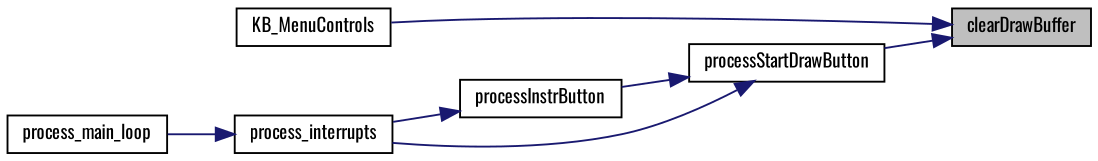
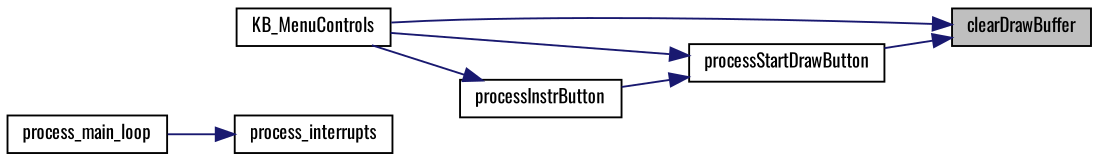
(417, 118) -> (418, 60)
(569, 142) -> (530, 44)
